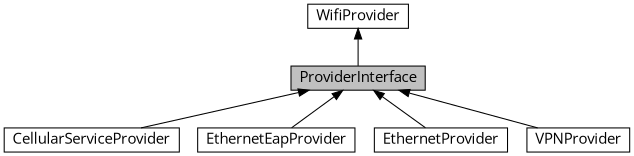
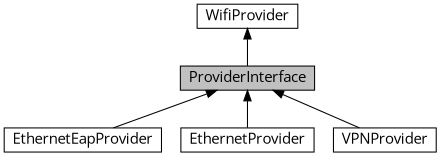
(92, 140) -> none
